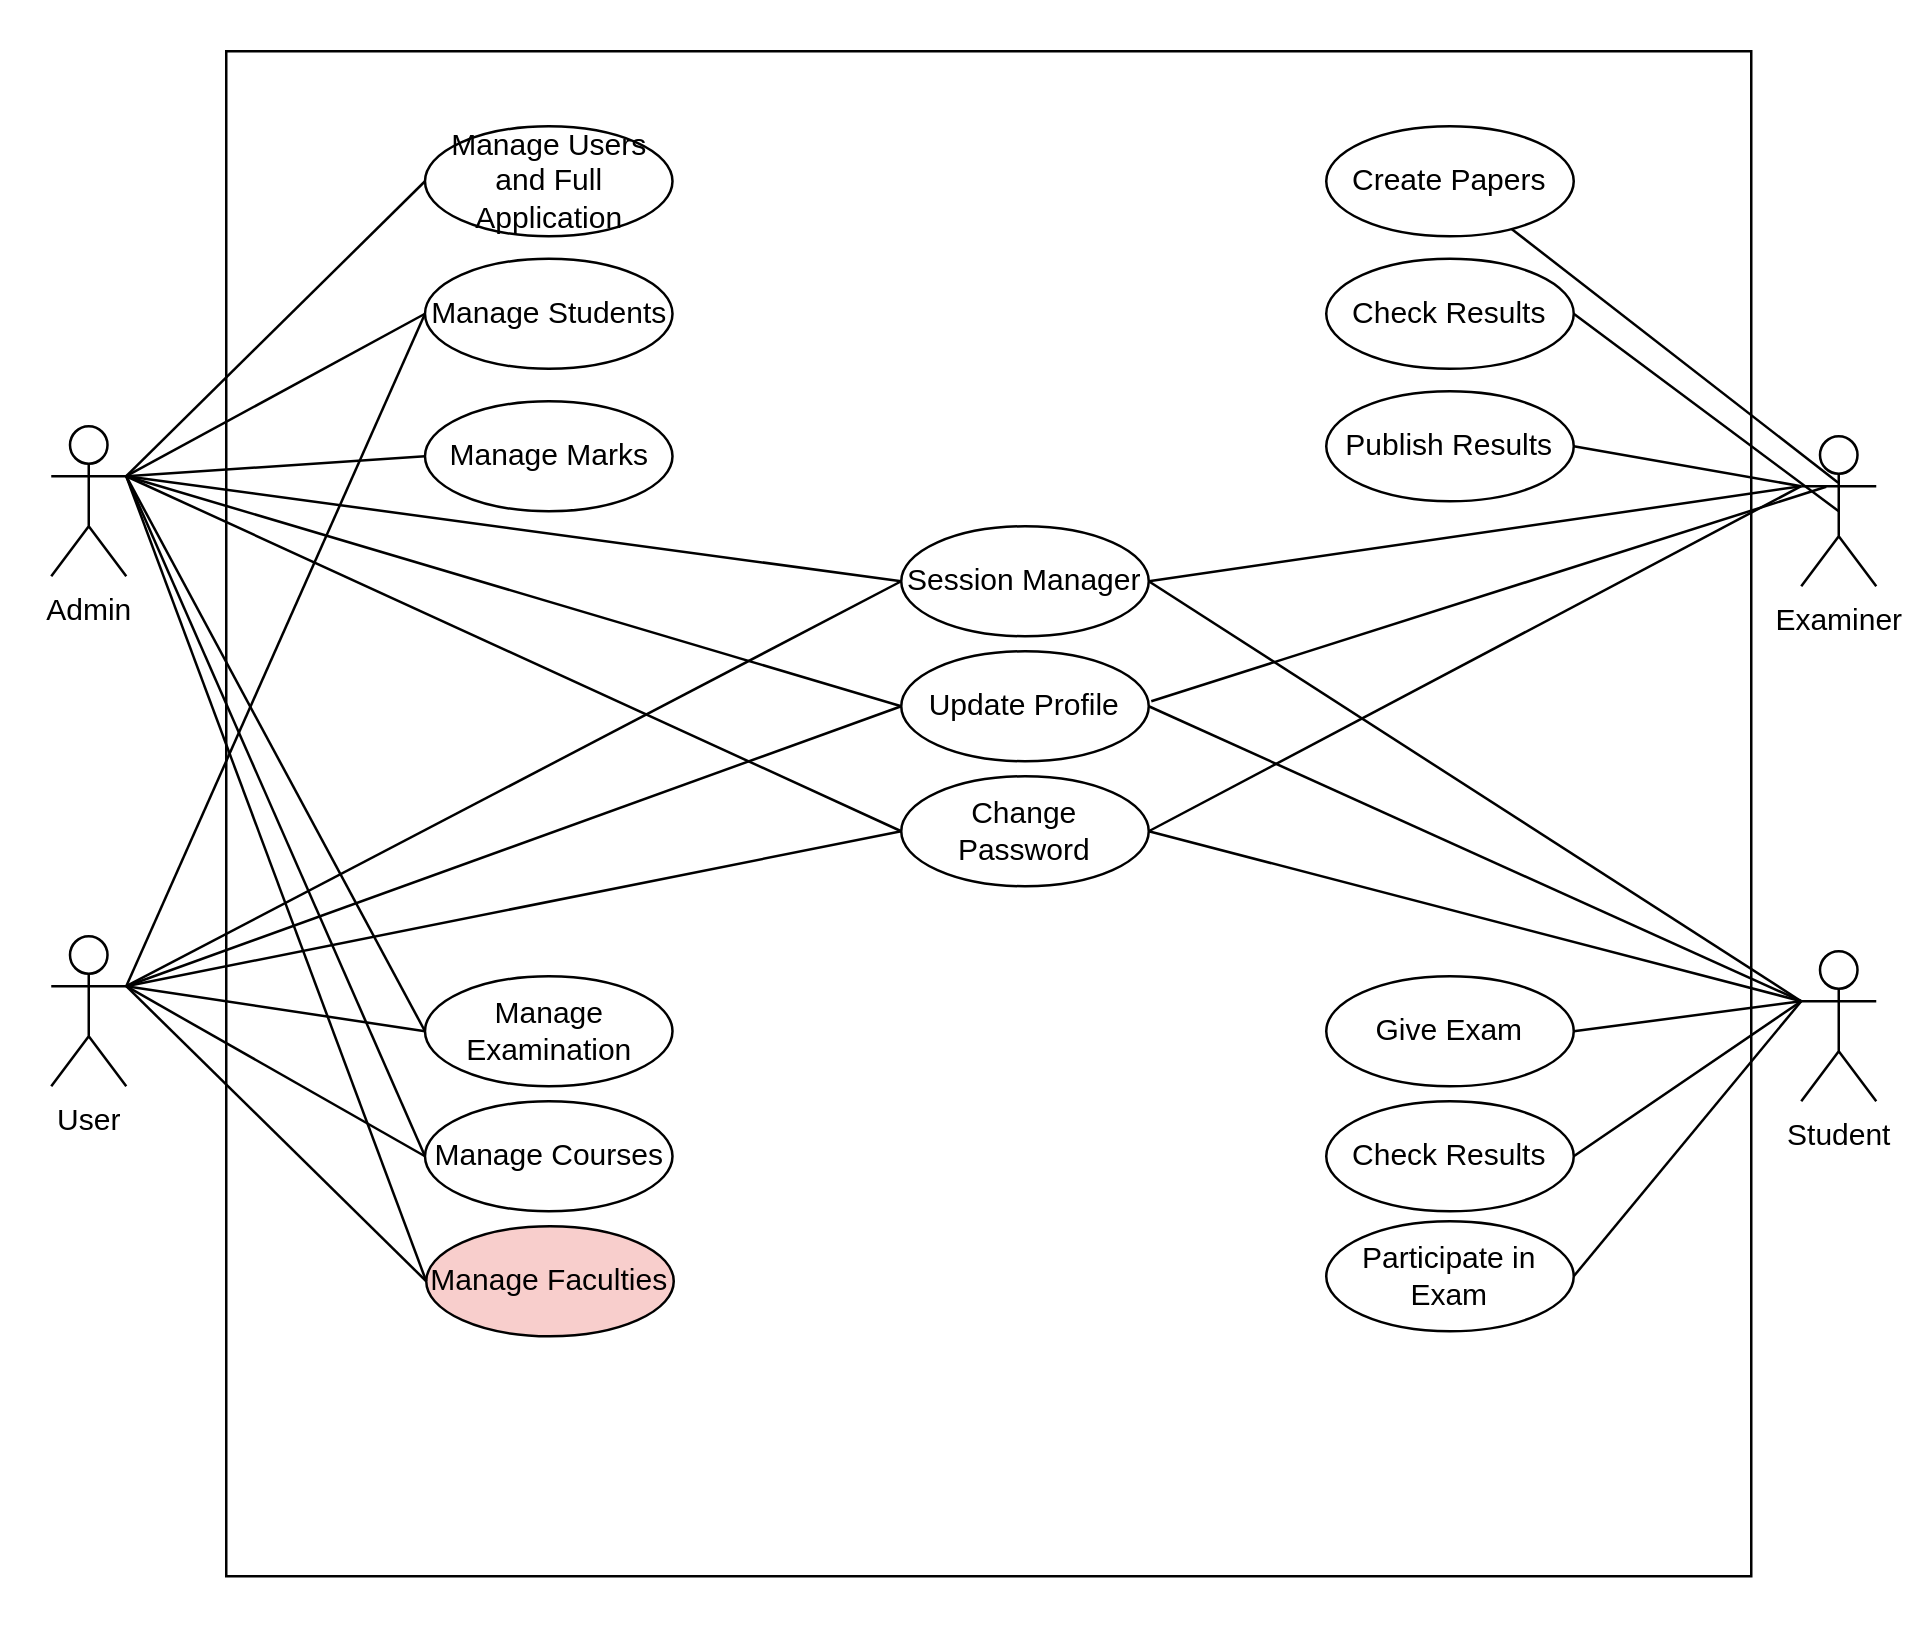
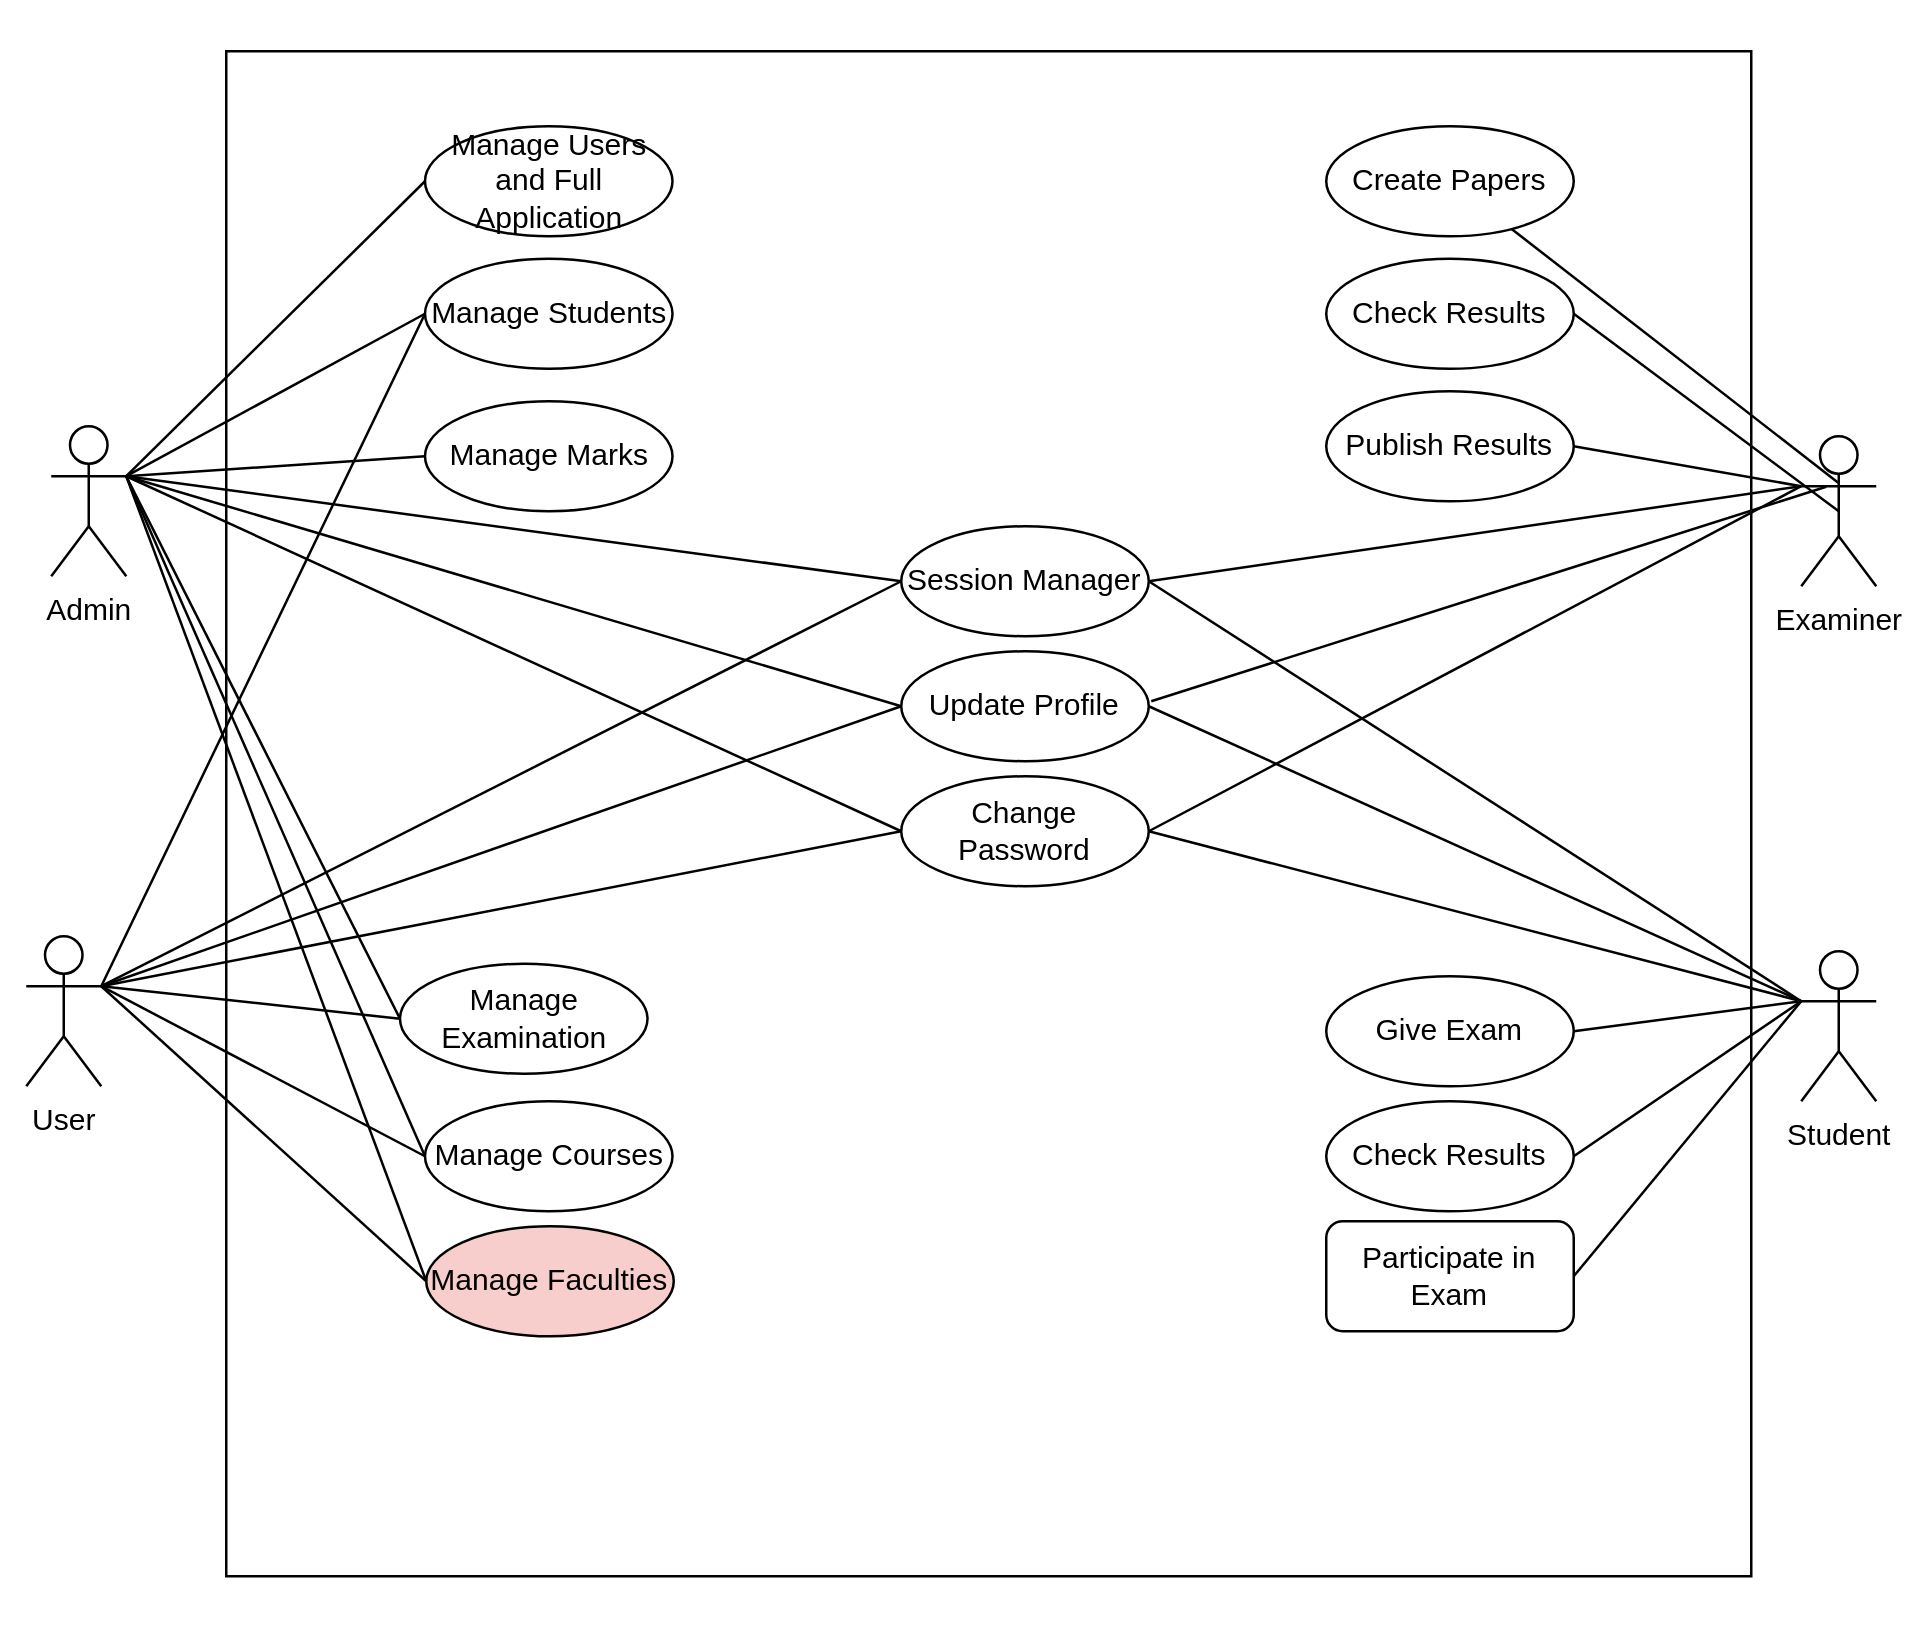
(89, 1011) -> (64, 1011)
(549, 1031) -> (524, 1019)
(1450, 1276) -> (1450, 1276)
